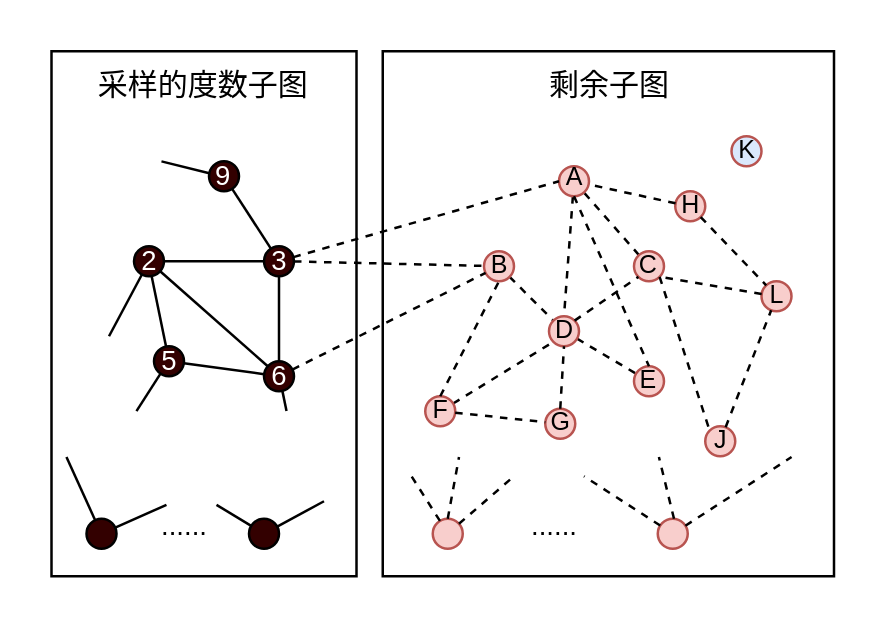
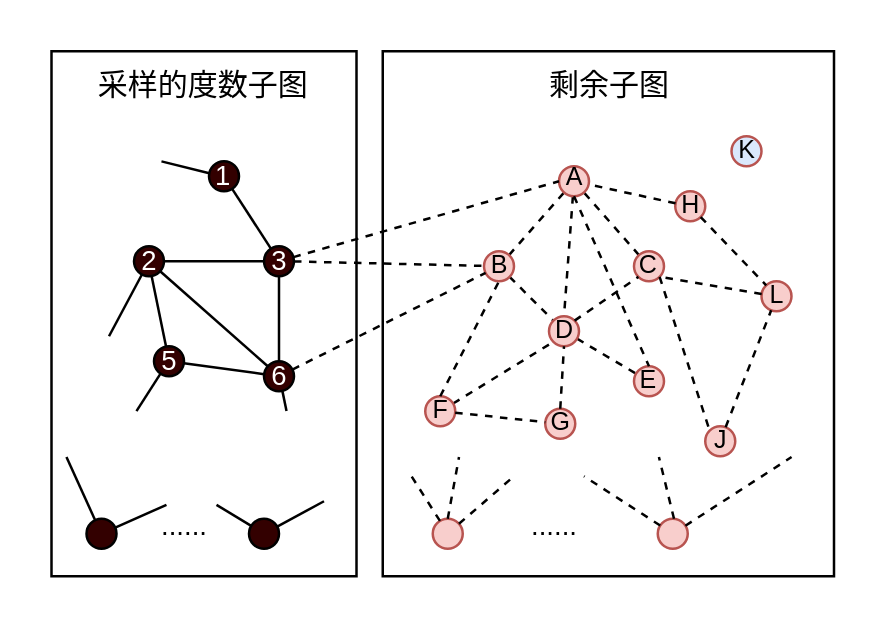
(224, 176) -> (224, 176)
none -> (535, 225)
